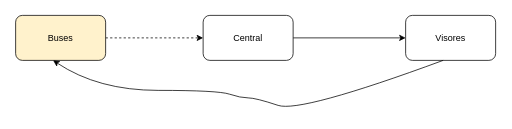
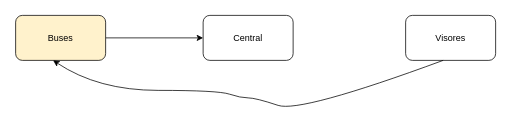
(152, 38) -> (152, 38)
(399, 38) -> none
